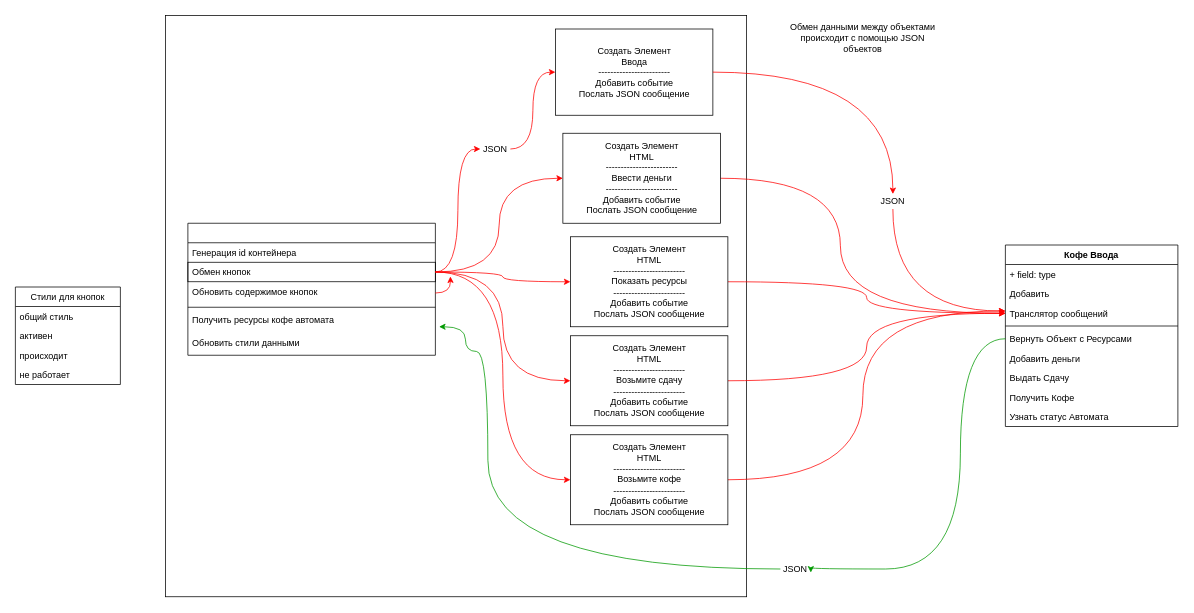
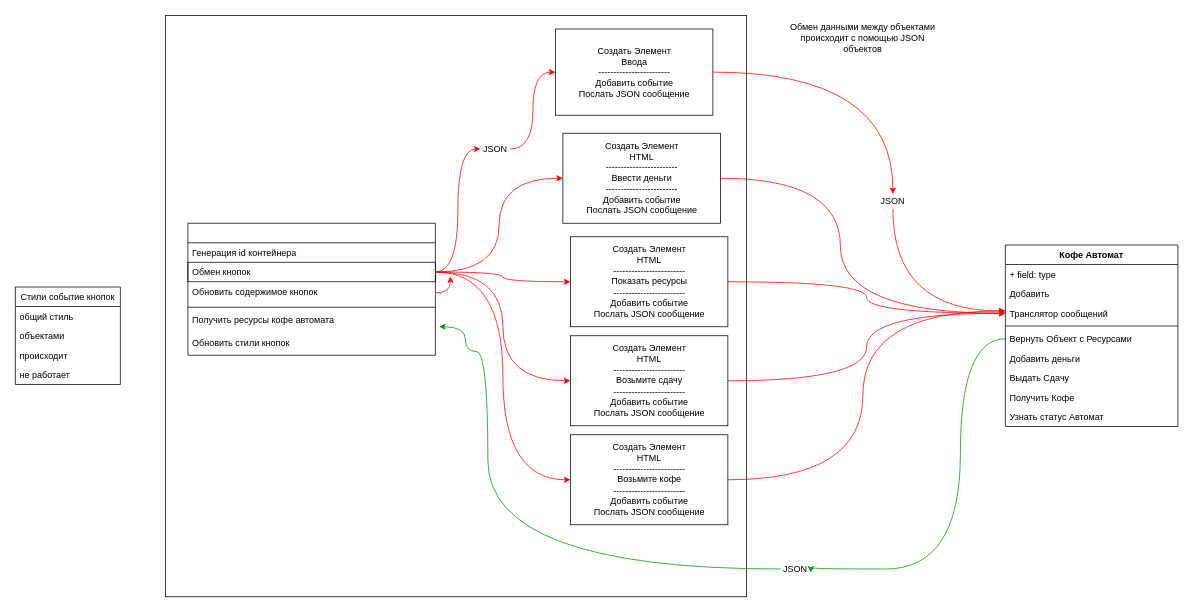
(1091, 255) -> (1091, 255)
(68, 297) -> (68, 297)
(37, 336) -> (42, 336)
(245, 343) -> (243, 343)
(1063, 417) -> (1060, 417)
